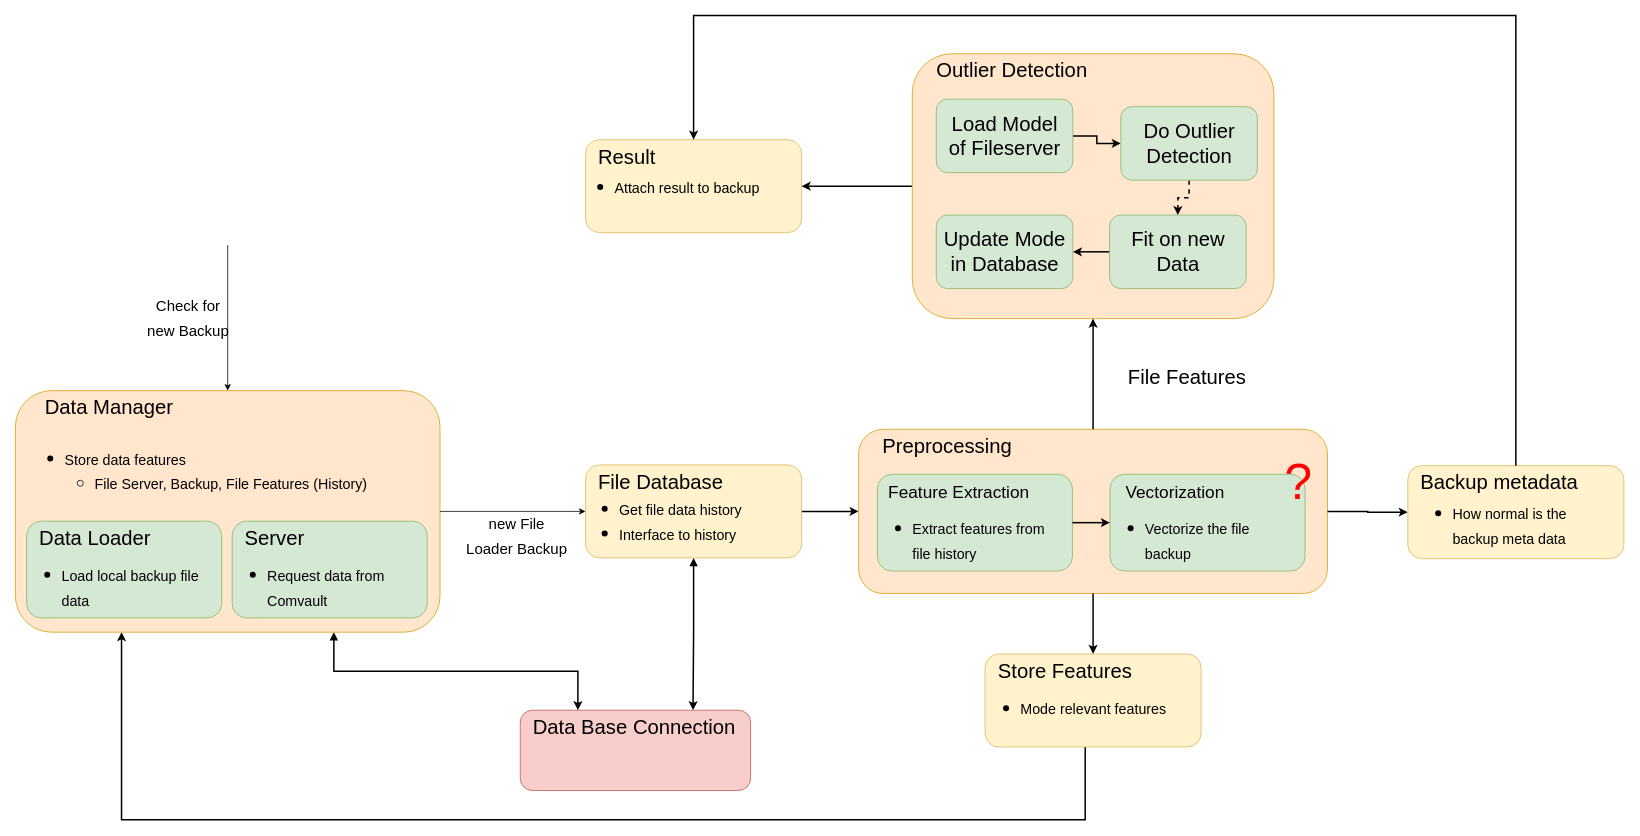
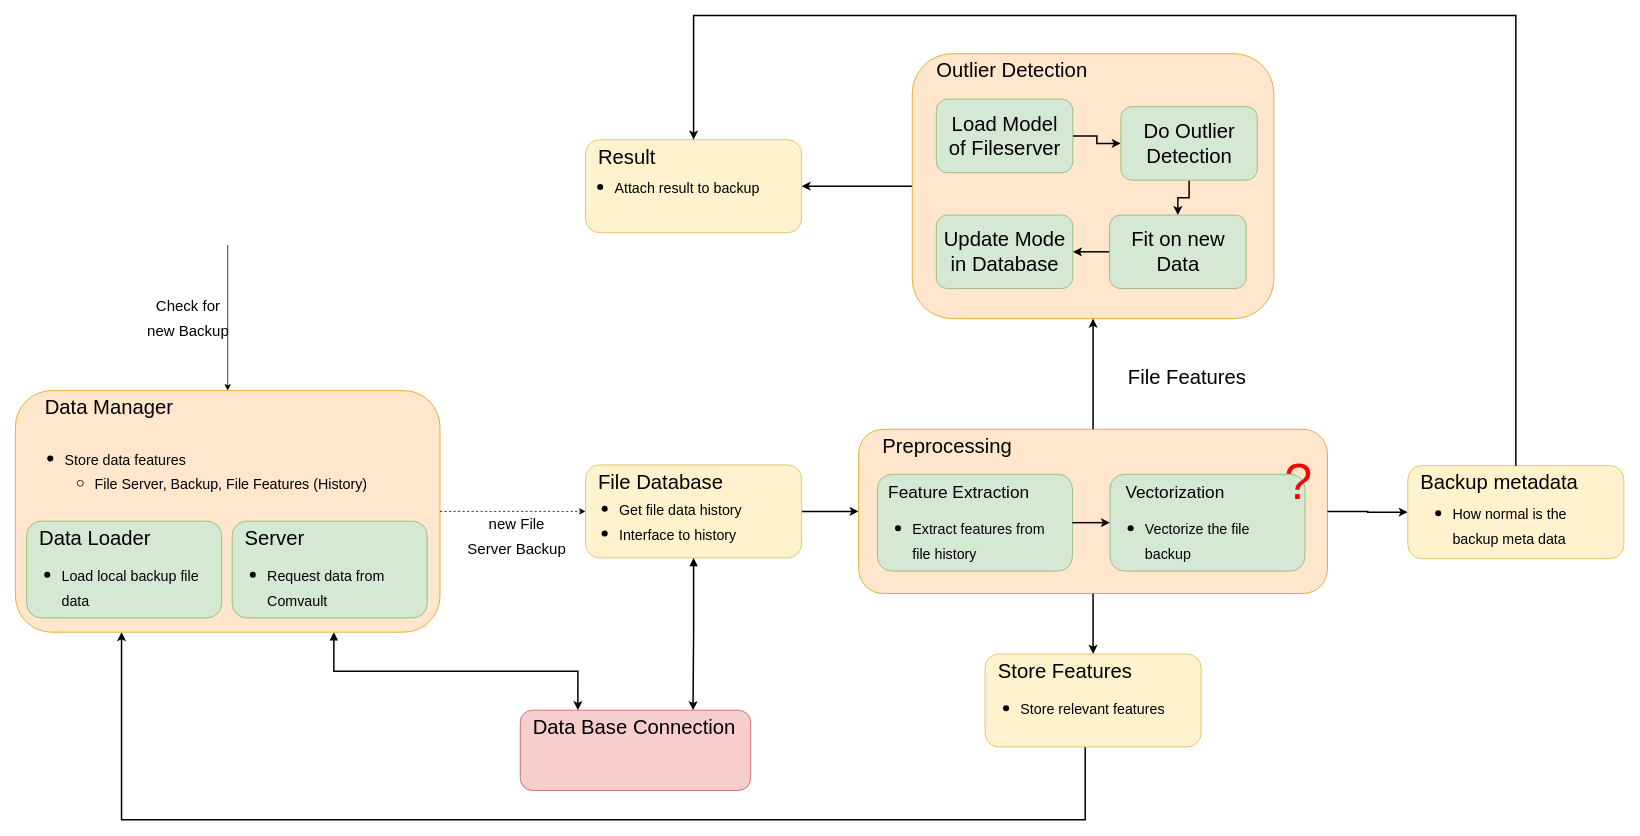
(1187, 197) -> (1187, 197)
(510, 511) -> (510, 511)
(517, 534) -> (517, 534)
(1086, 708) -> (1086, 708)
